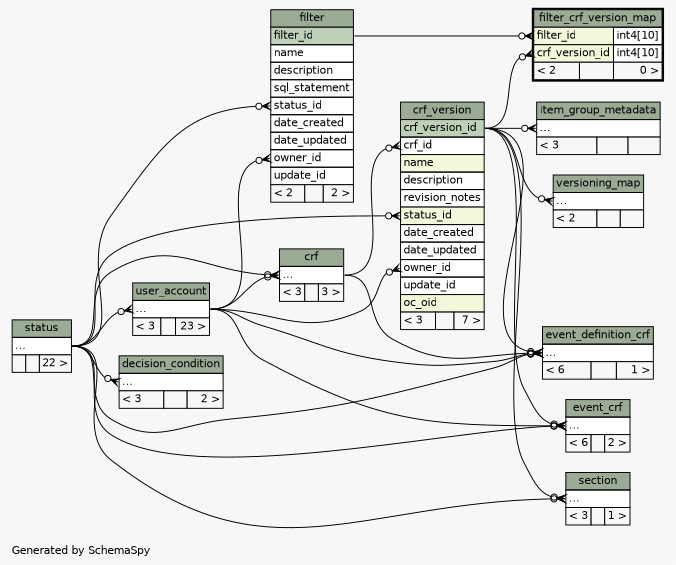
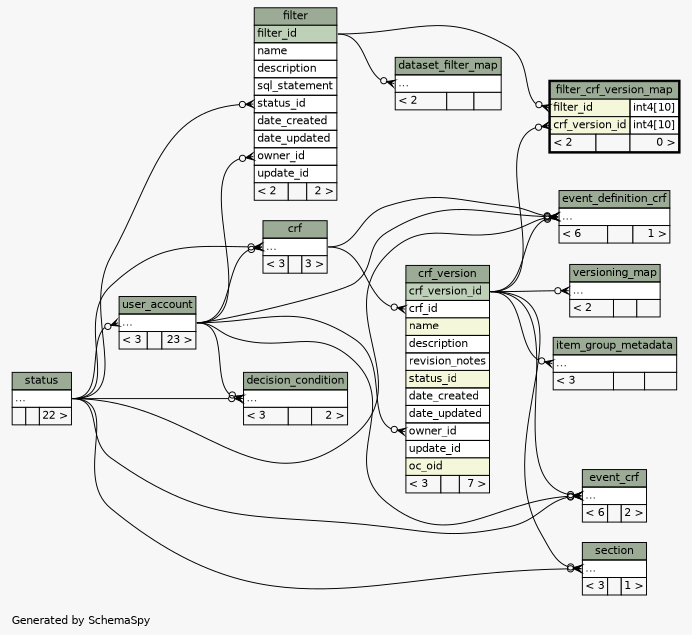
none -> (448, 84)
(191, 228) -> none
none -> (219, 353)
